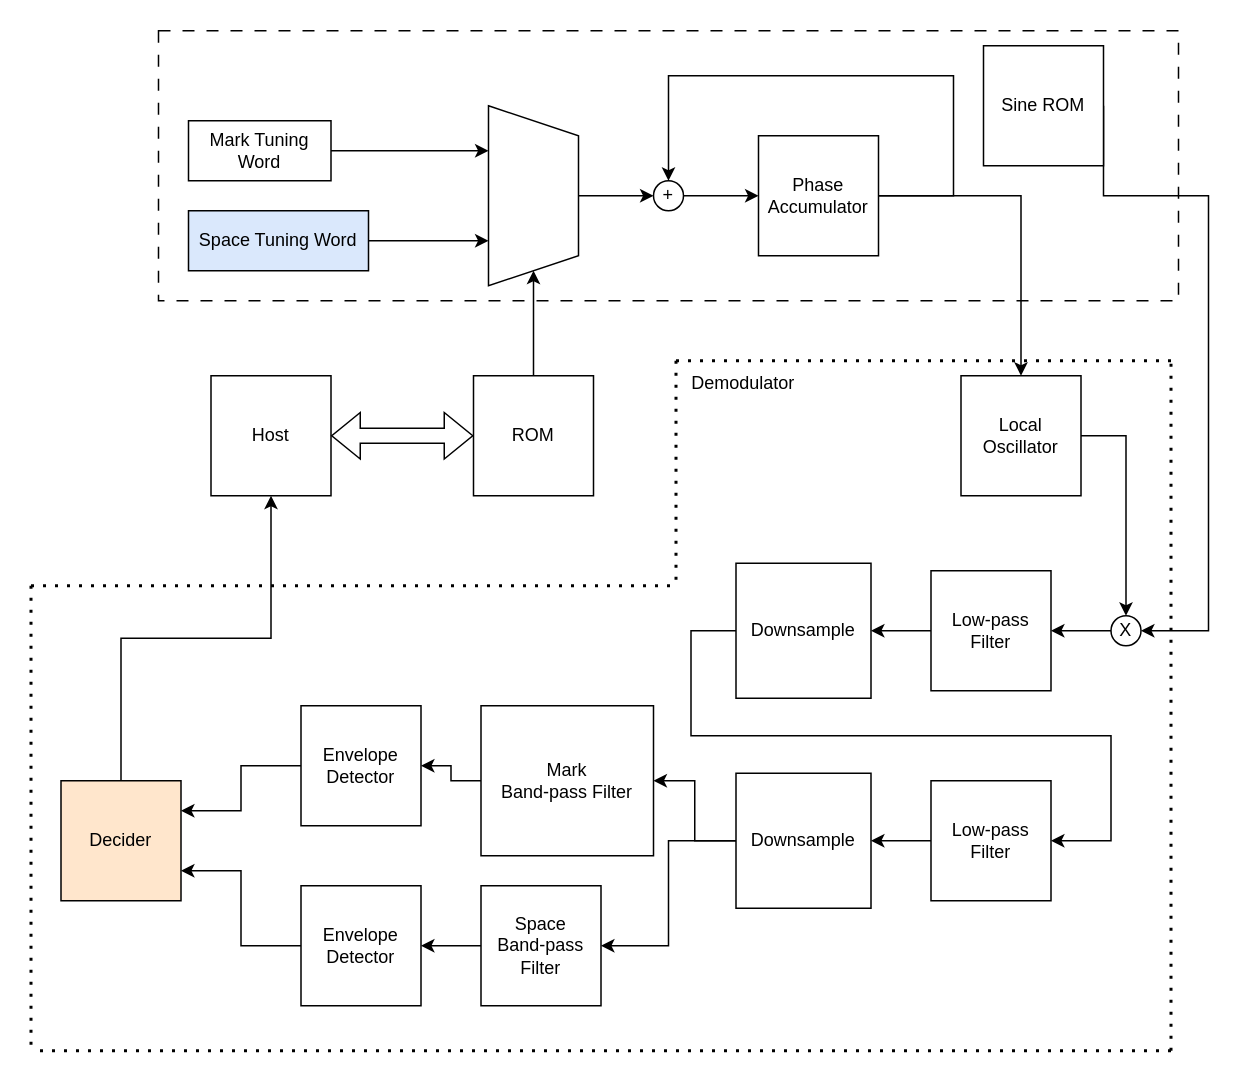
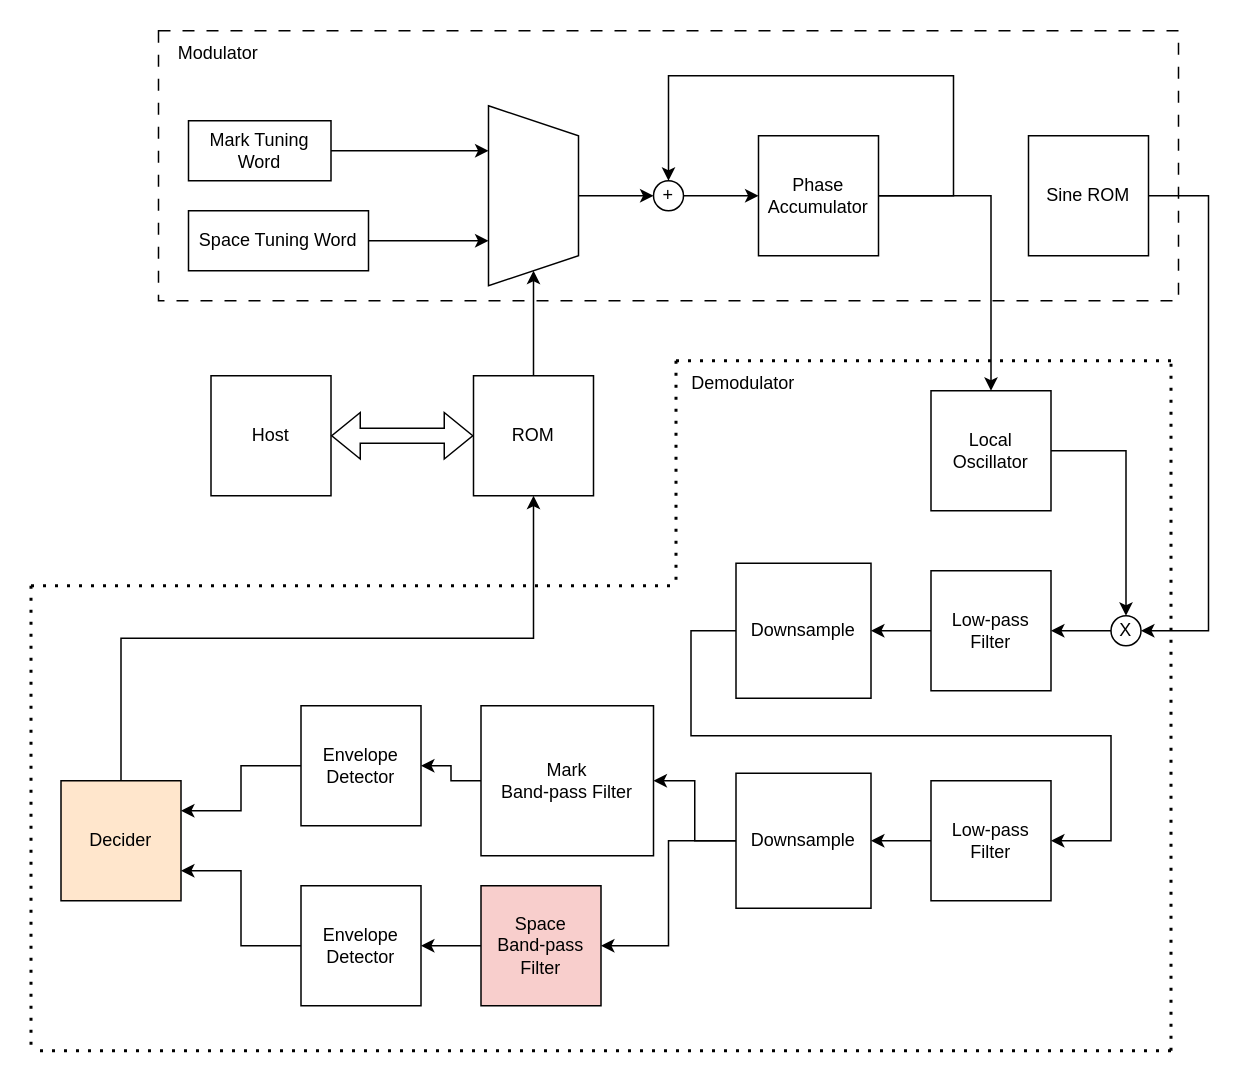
none -> (218, 53)
(1043, 106) -> (1088, 196)
(278, 241) -> (278, 241)
(1021, 436) -> (991, 451)
(271, 574) -> (466, 638)
(541, 946) -> (541, 946)
